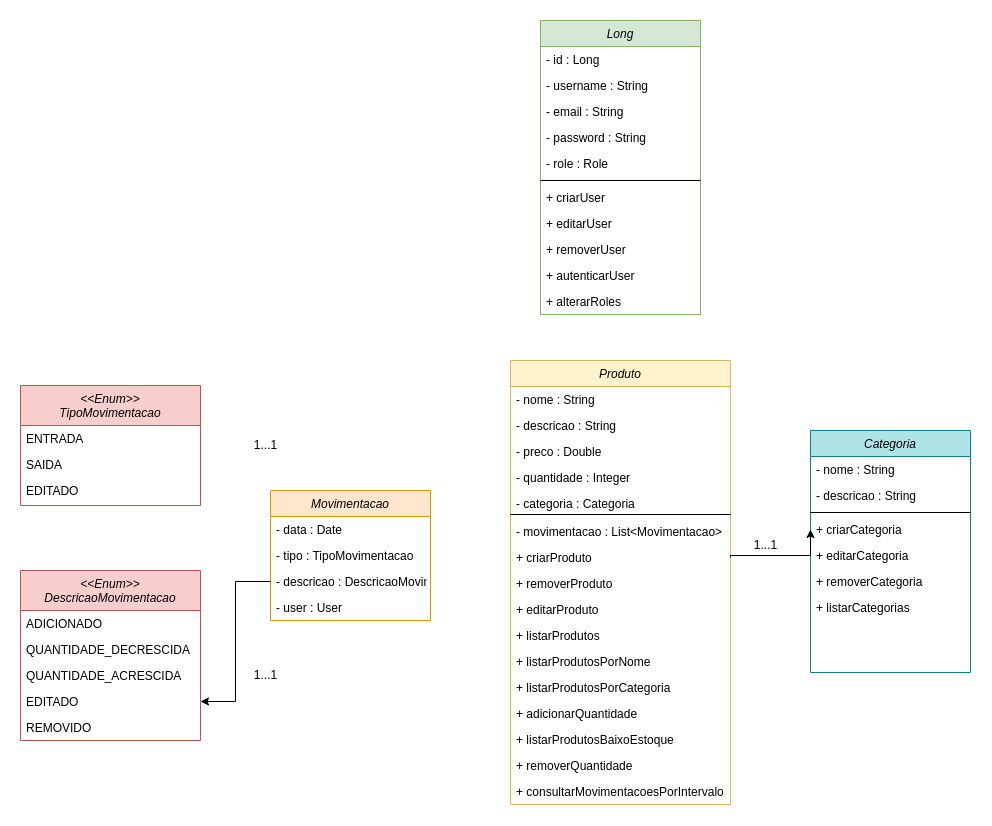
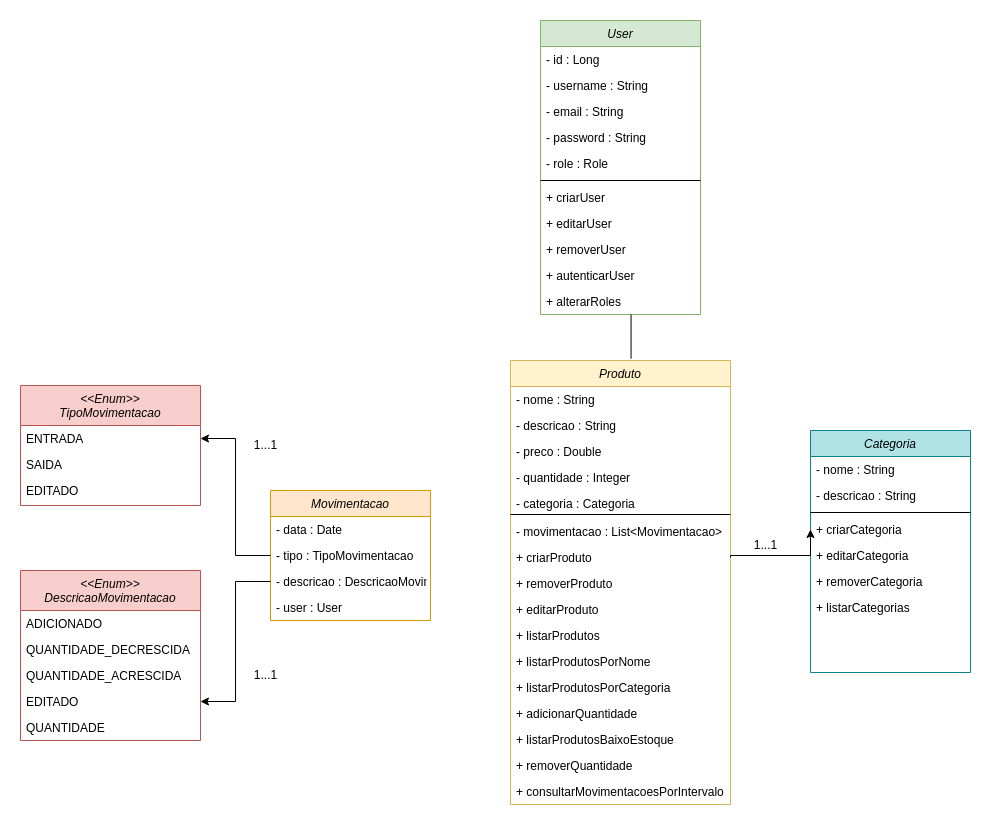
(620, 34) -> (620, 34)
none -> (631, 337)
none -> (236, 500)
(53, 728) -> (60, 728)
